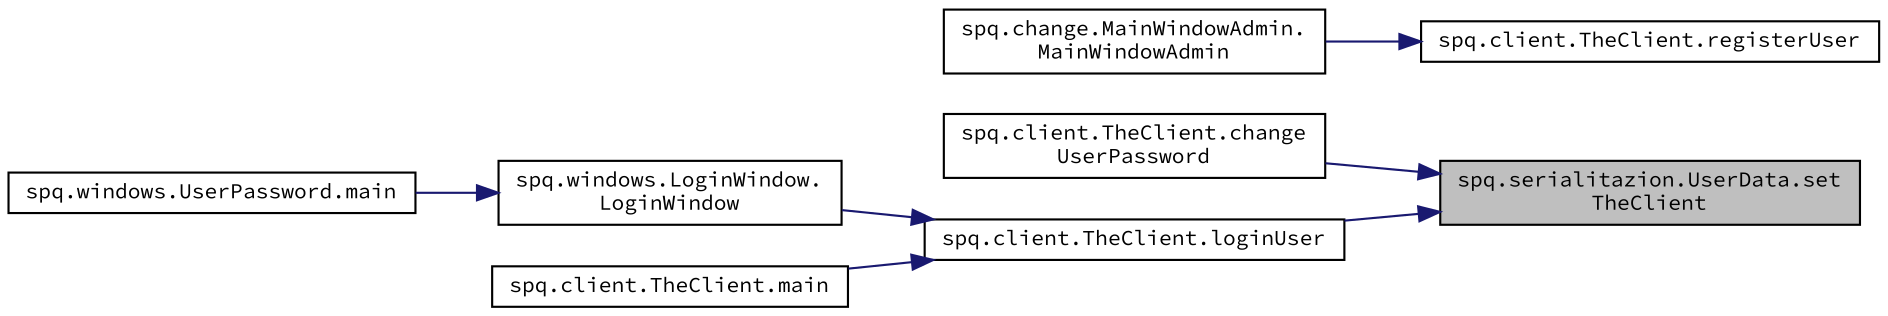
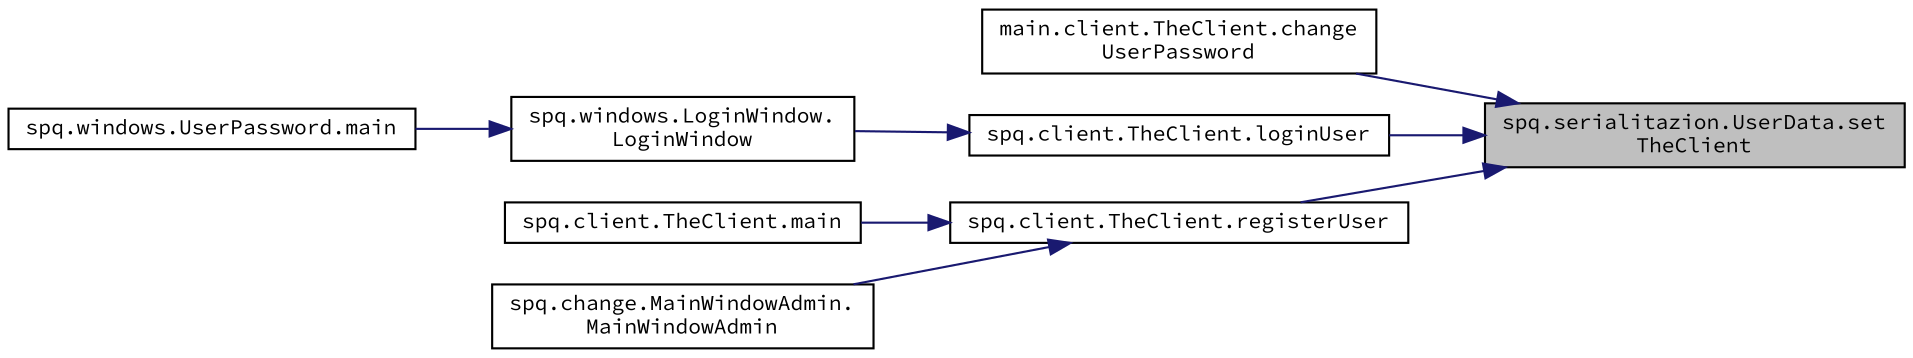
(1135, 146) -> (1179, 42)
none -> (1392, 187)
(880, 265) -> (895, 223)
